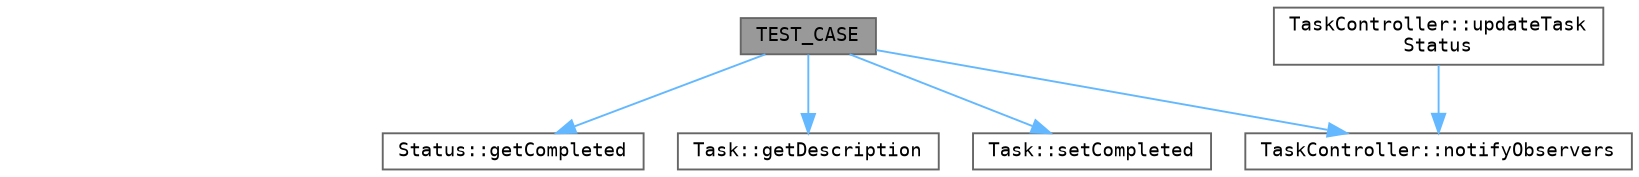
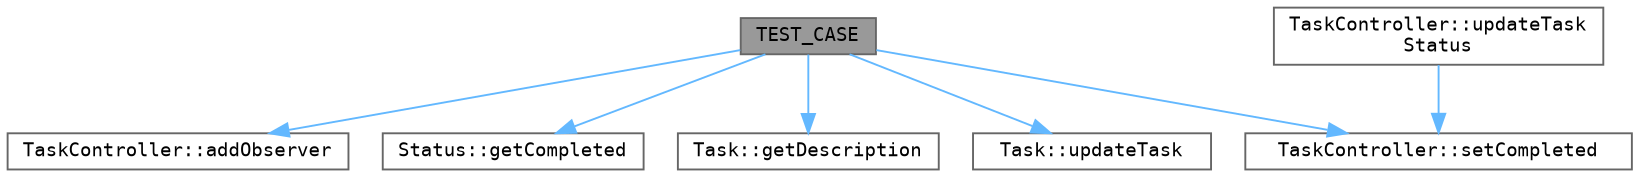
none -> (178, 151)
(1092, 151) -> (1092, 151)
(1439, 151) -> (1439, 151)
